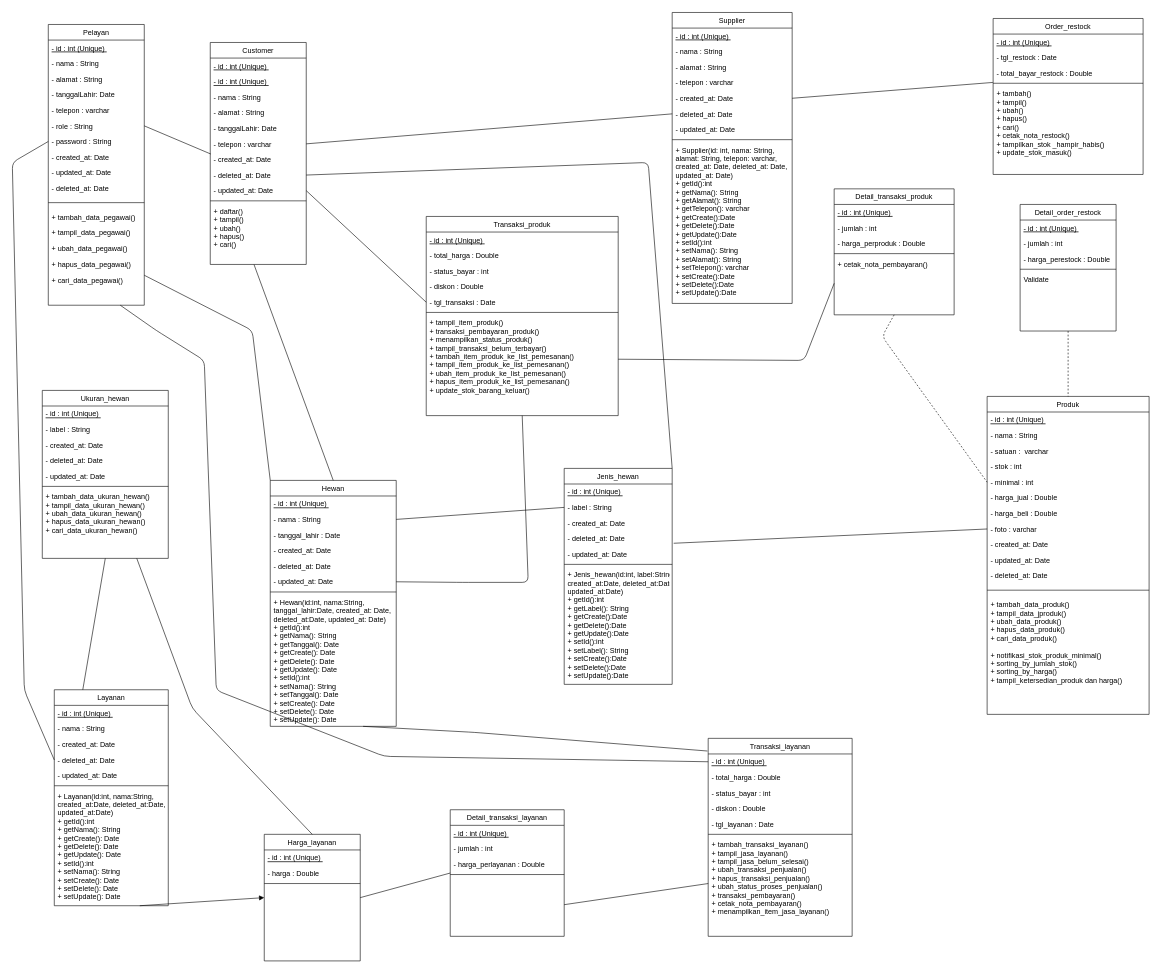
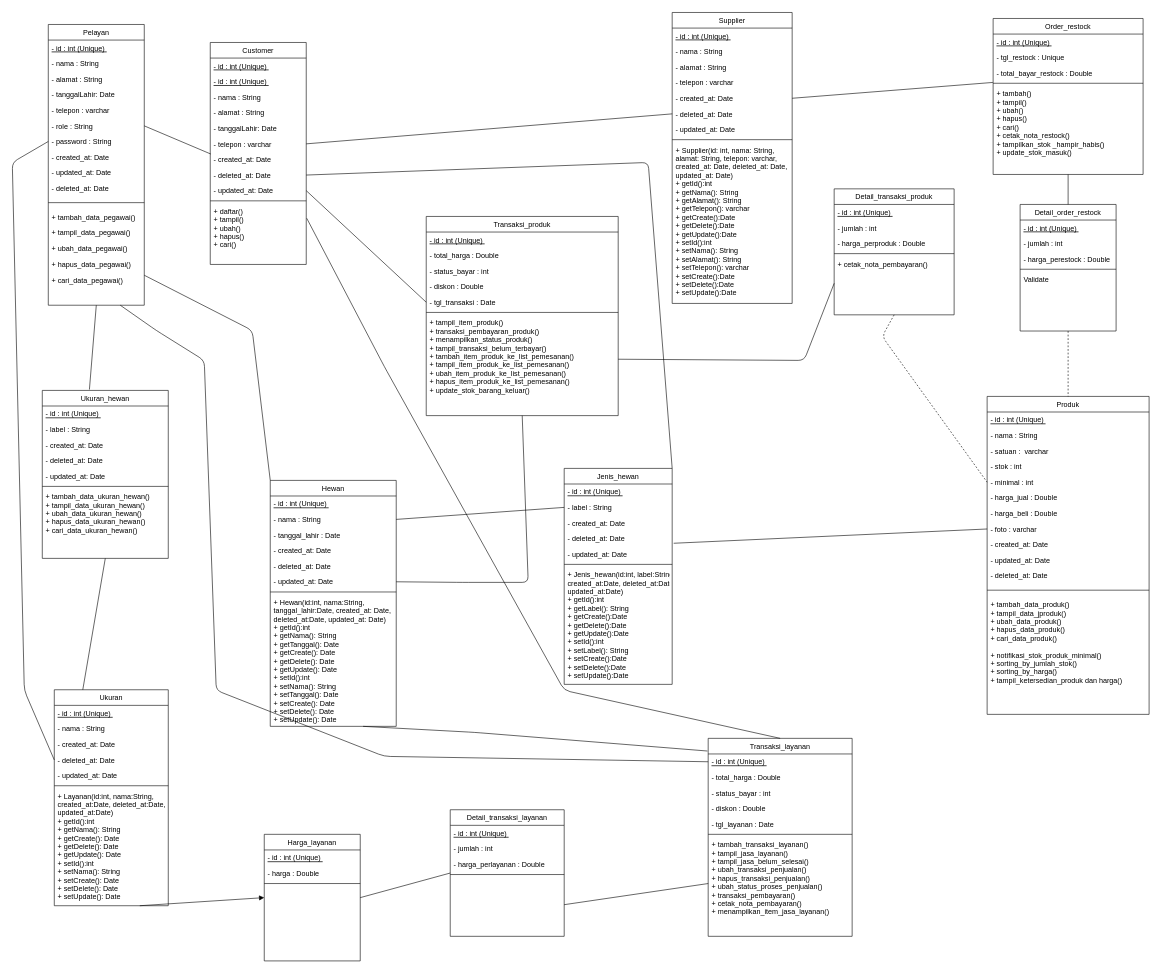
(1032, 58) -> (1035, 58)
none -> (1068, 190)
none -> (93, 348)
(294, 374) -> none
none -> (488, 553)
(111, 698) -> (111, 698)
(199, 715) -> none
